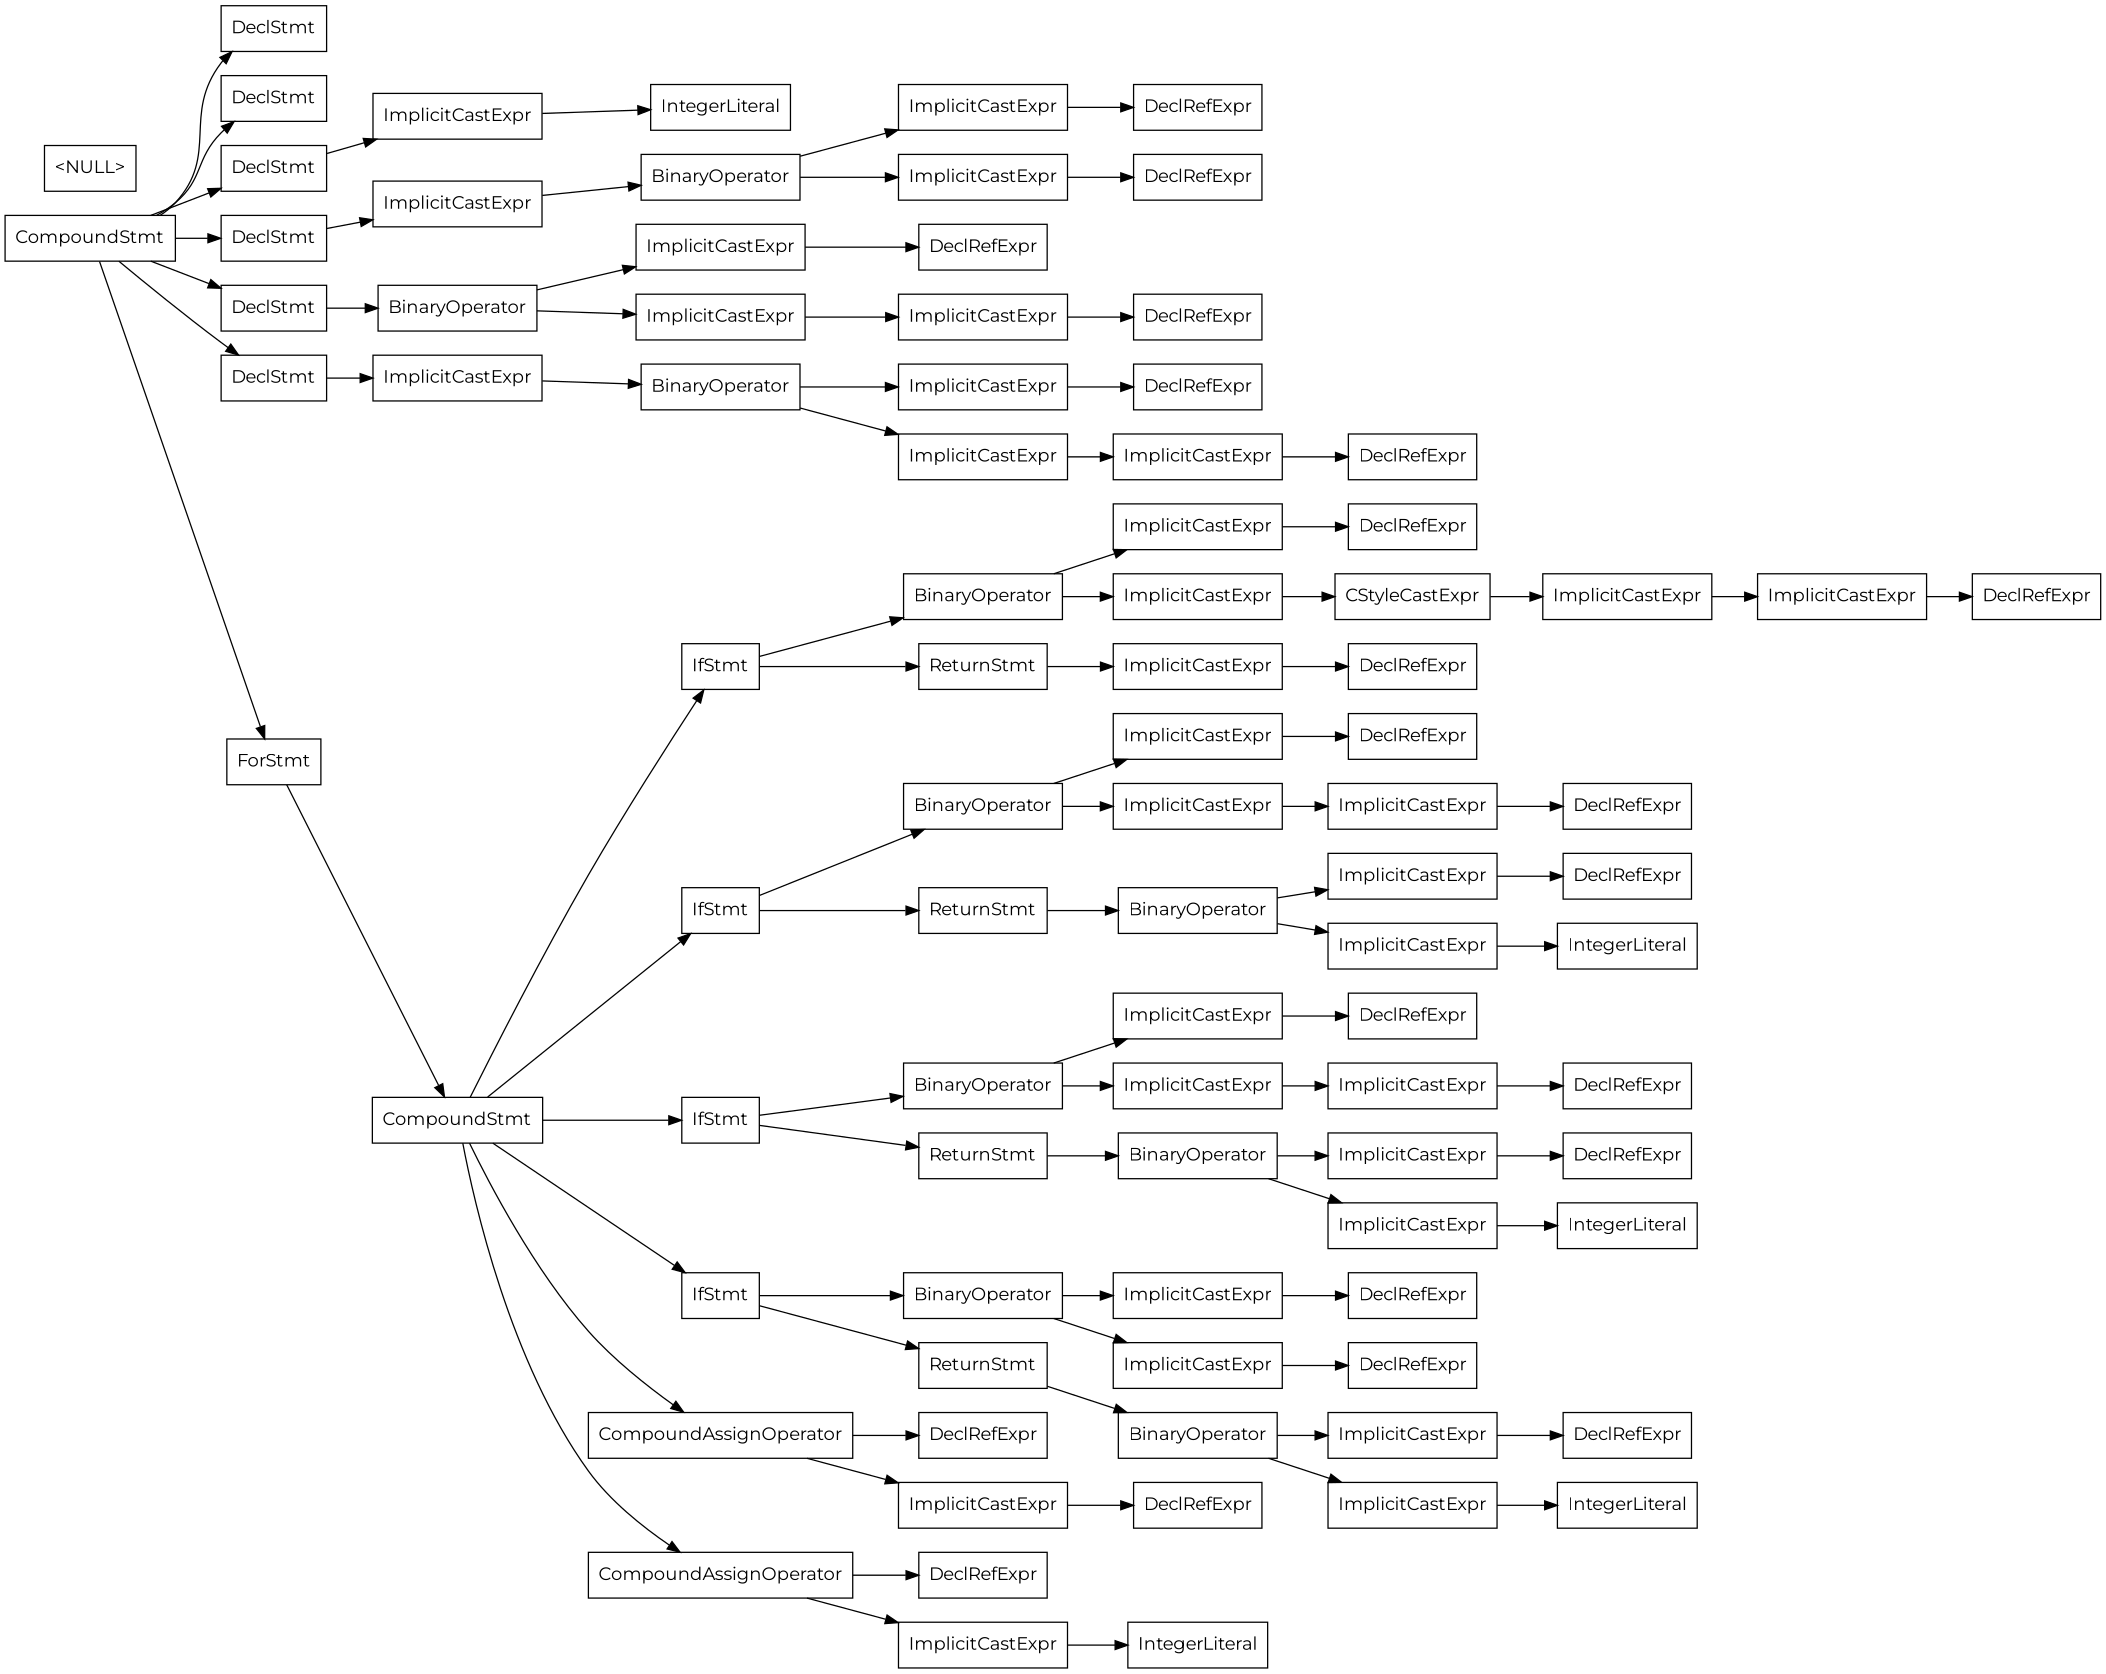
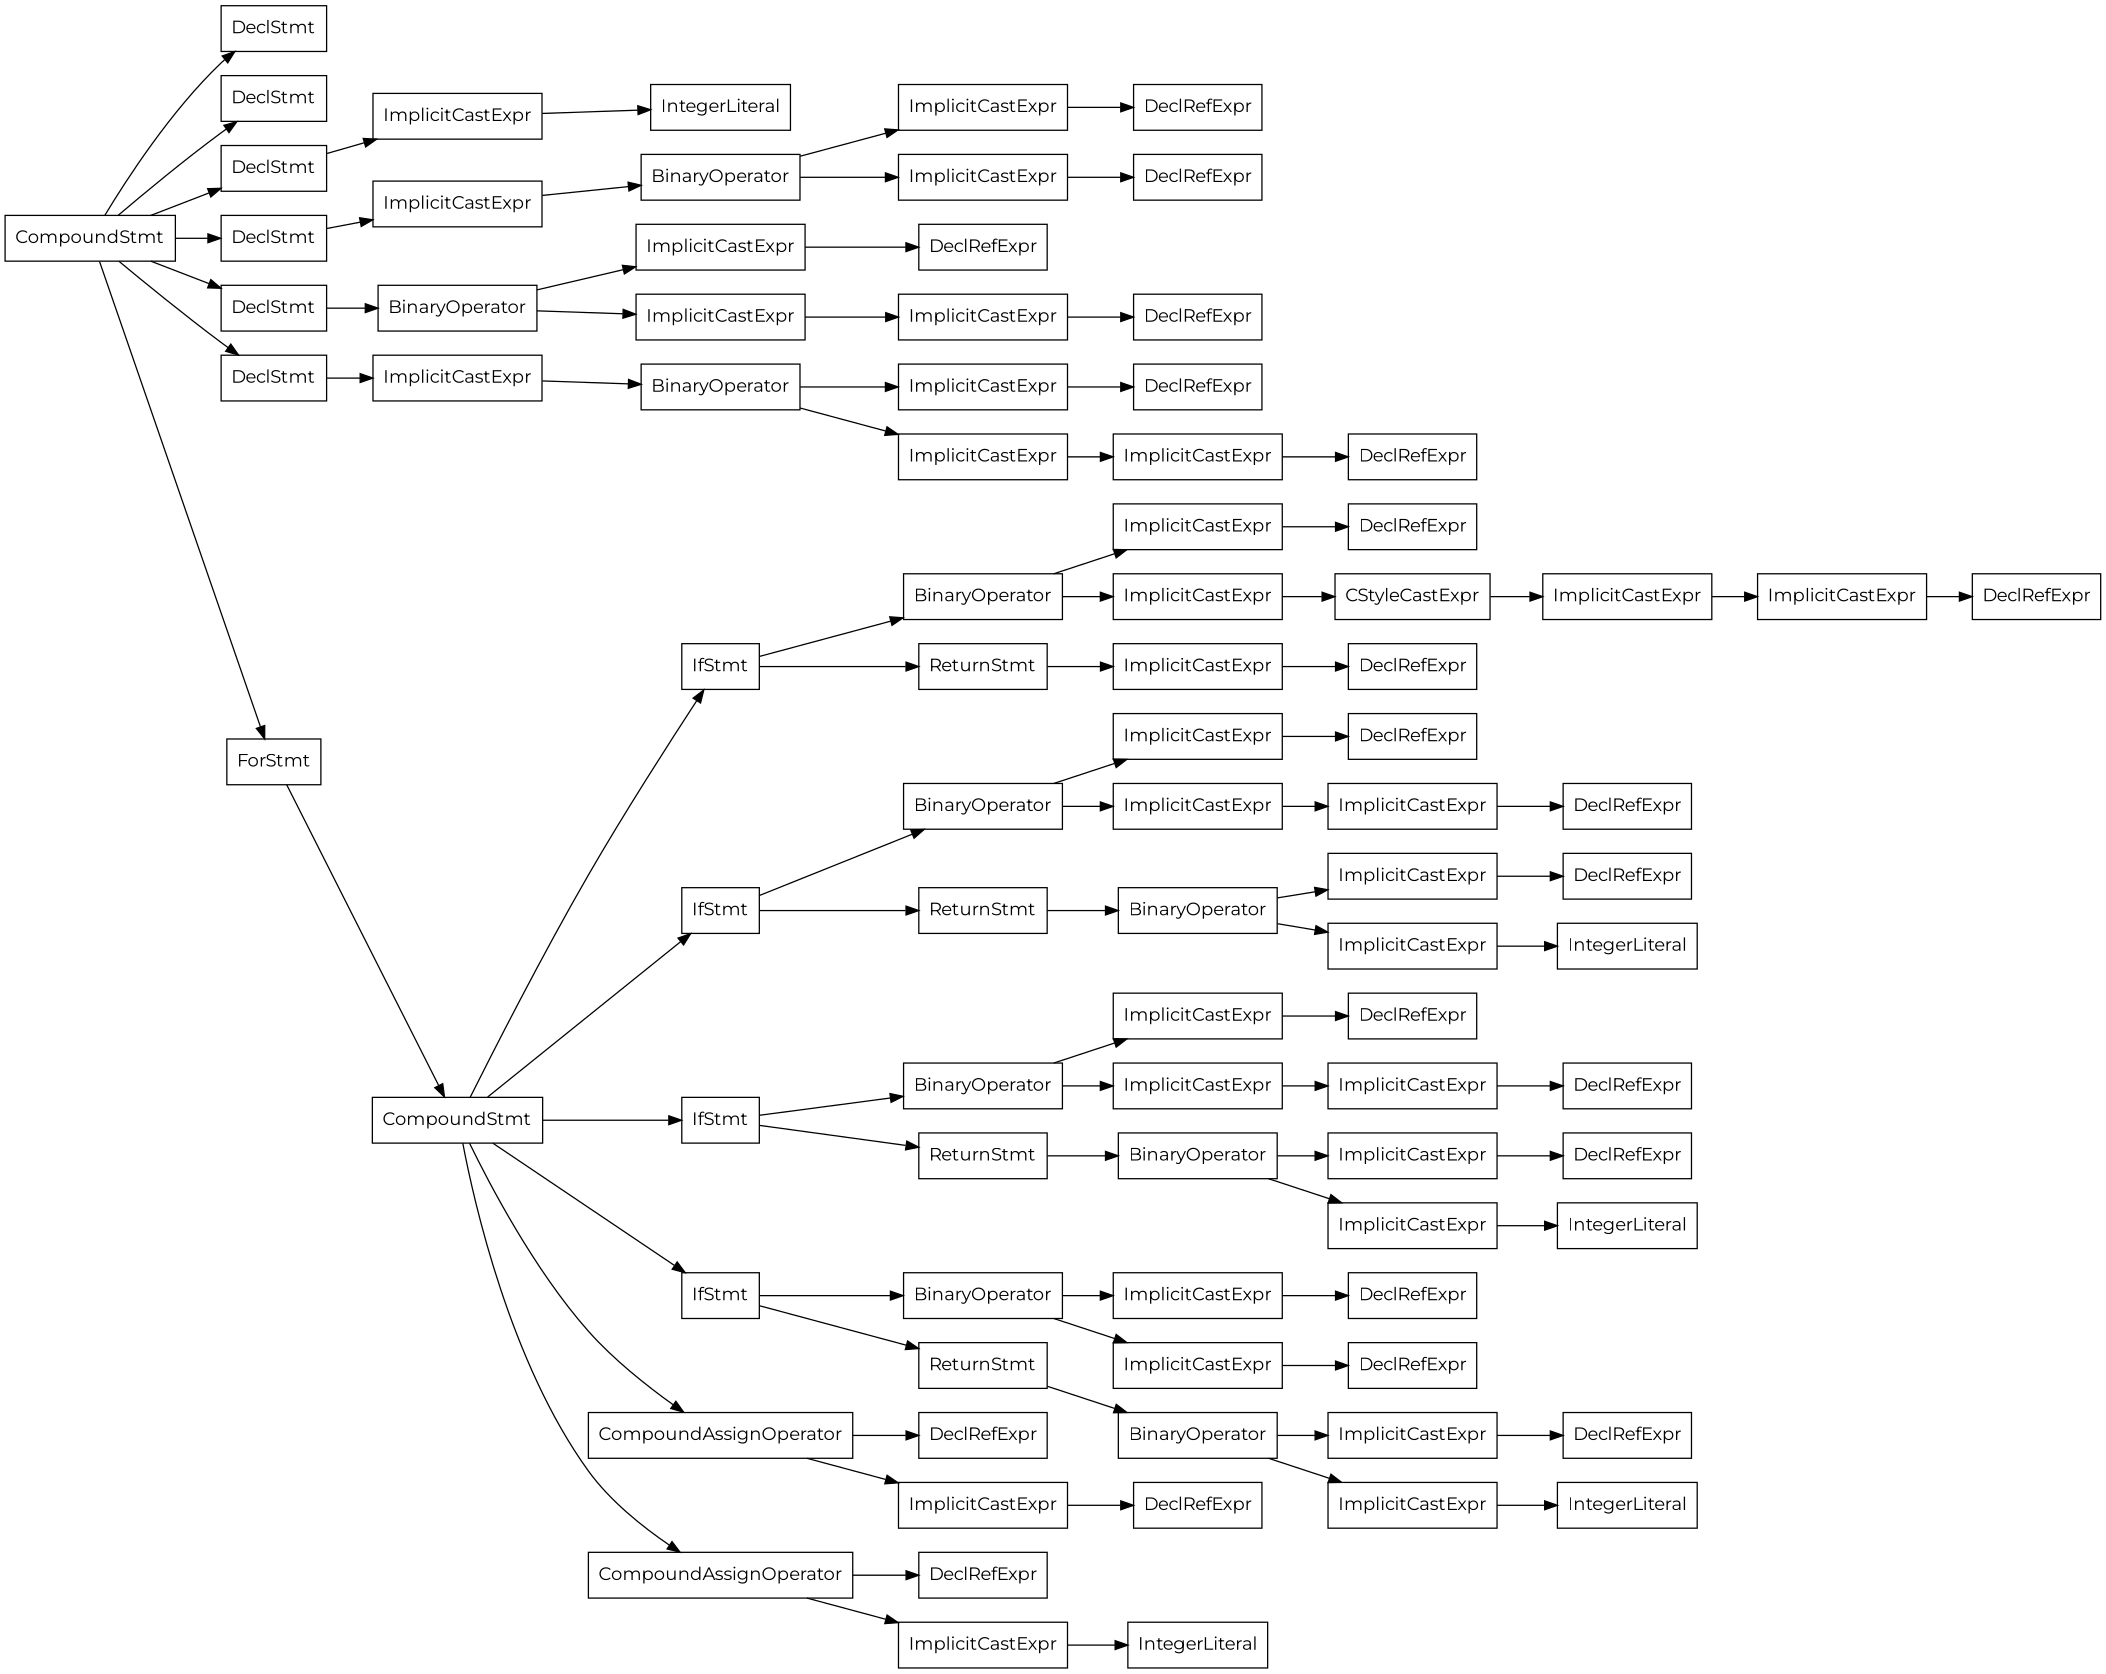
(90, 168) -> none
